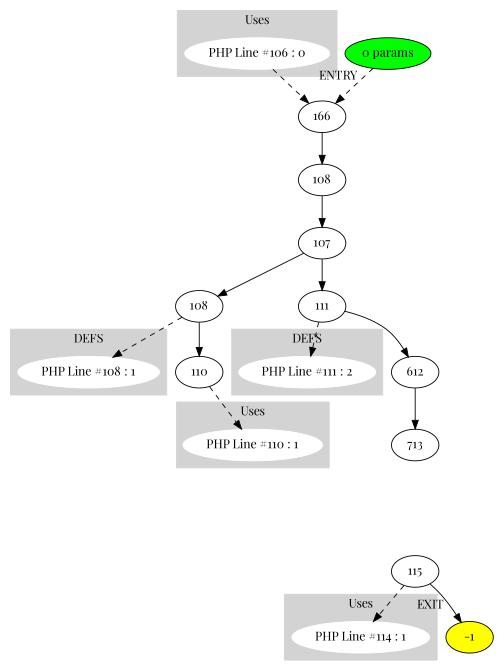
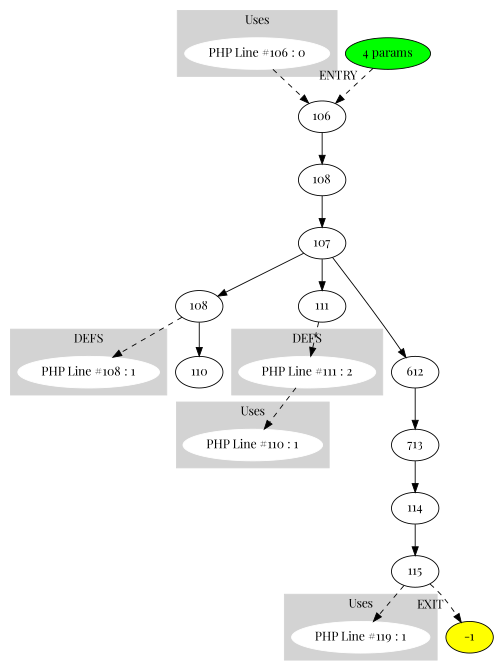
(388, 54) -> (388, 54)
(322, 117) -> (322, 117)
(377, 323) -> (367, 303)
(226, 408) -> (281, 408)
none -> (415, 508)
(444, 599) -> (444, 599)
(361, 637) -> (361, 637)
